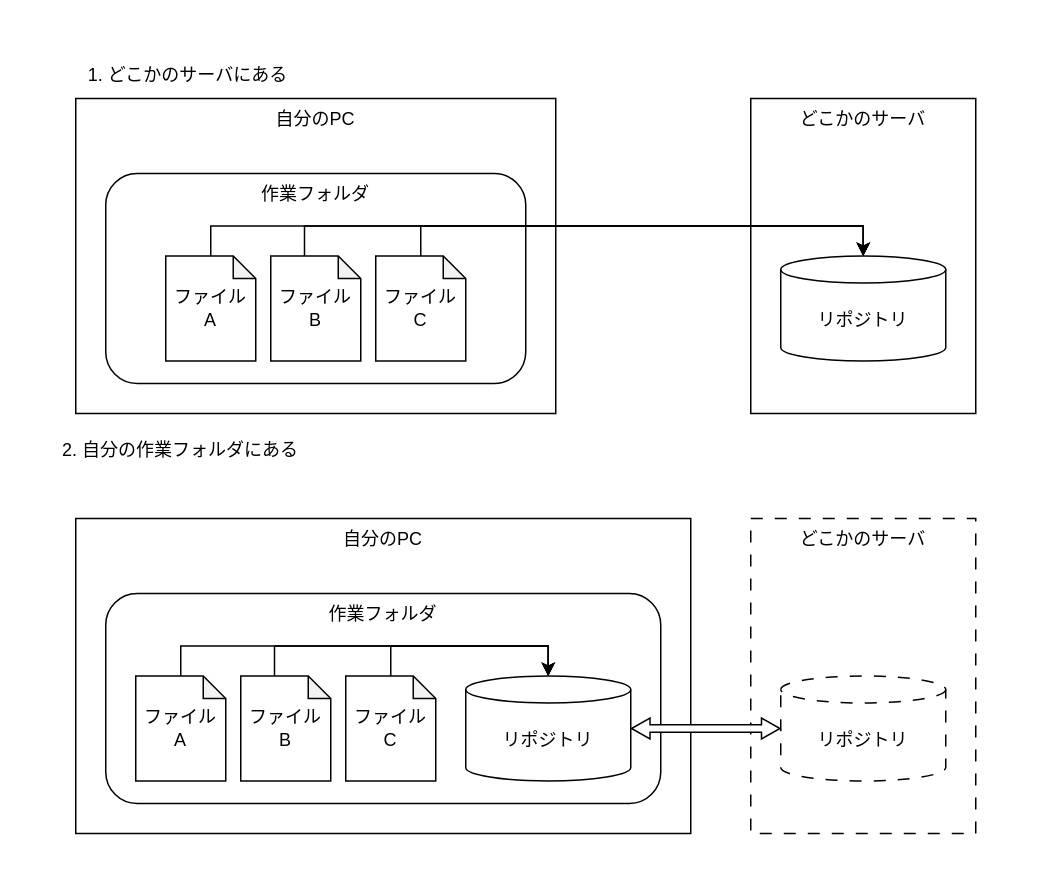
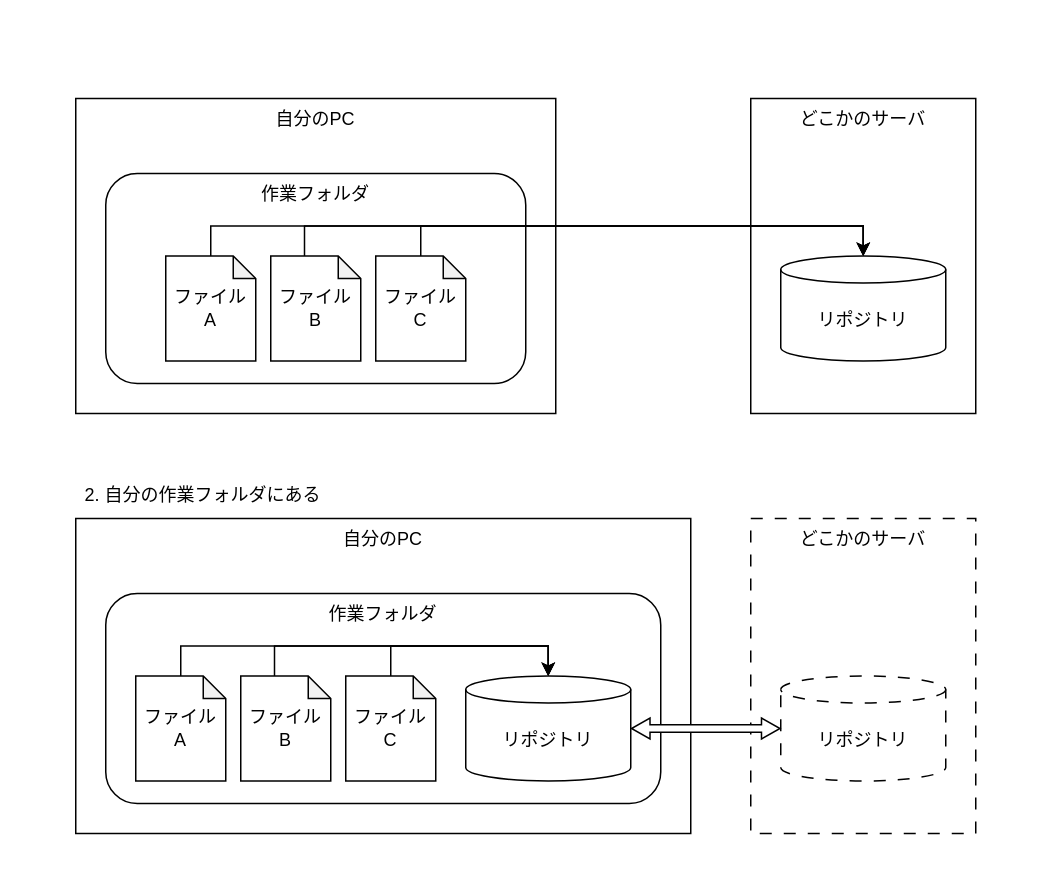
(188, 76) -> none
(181, 451) -> (203, 496)
